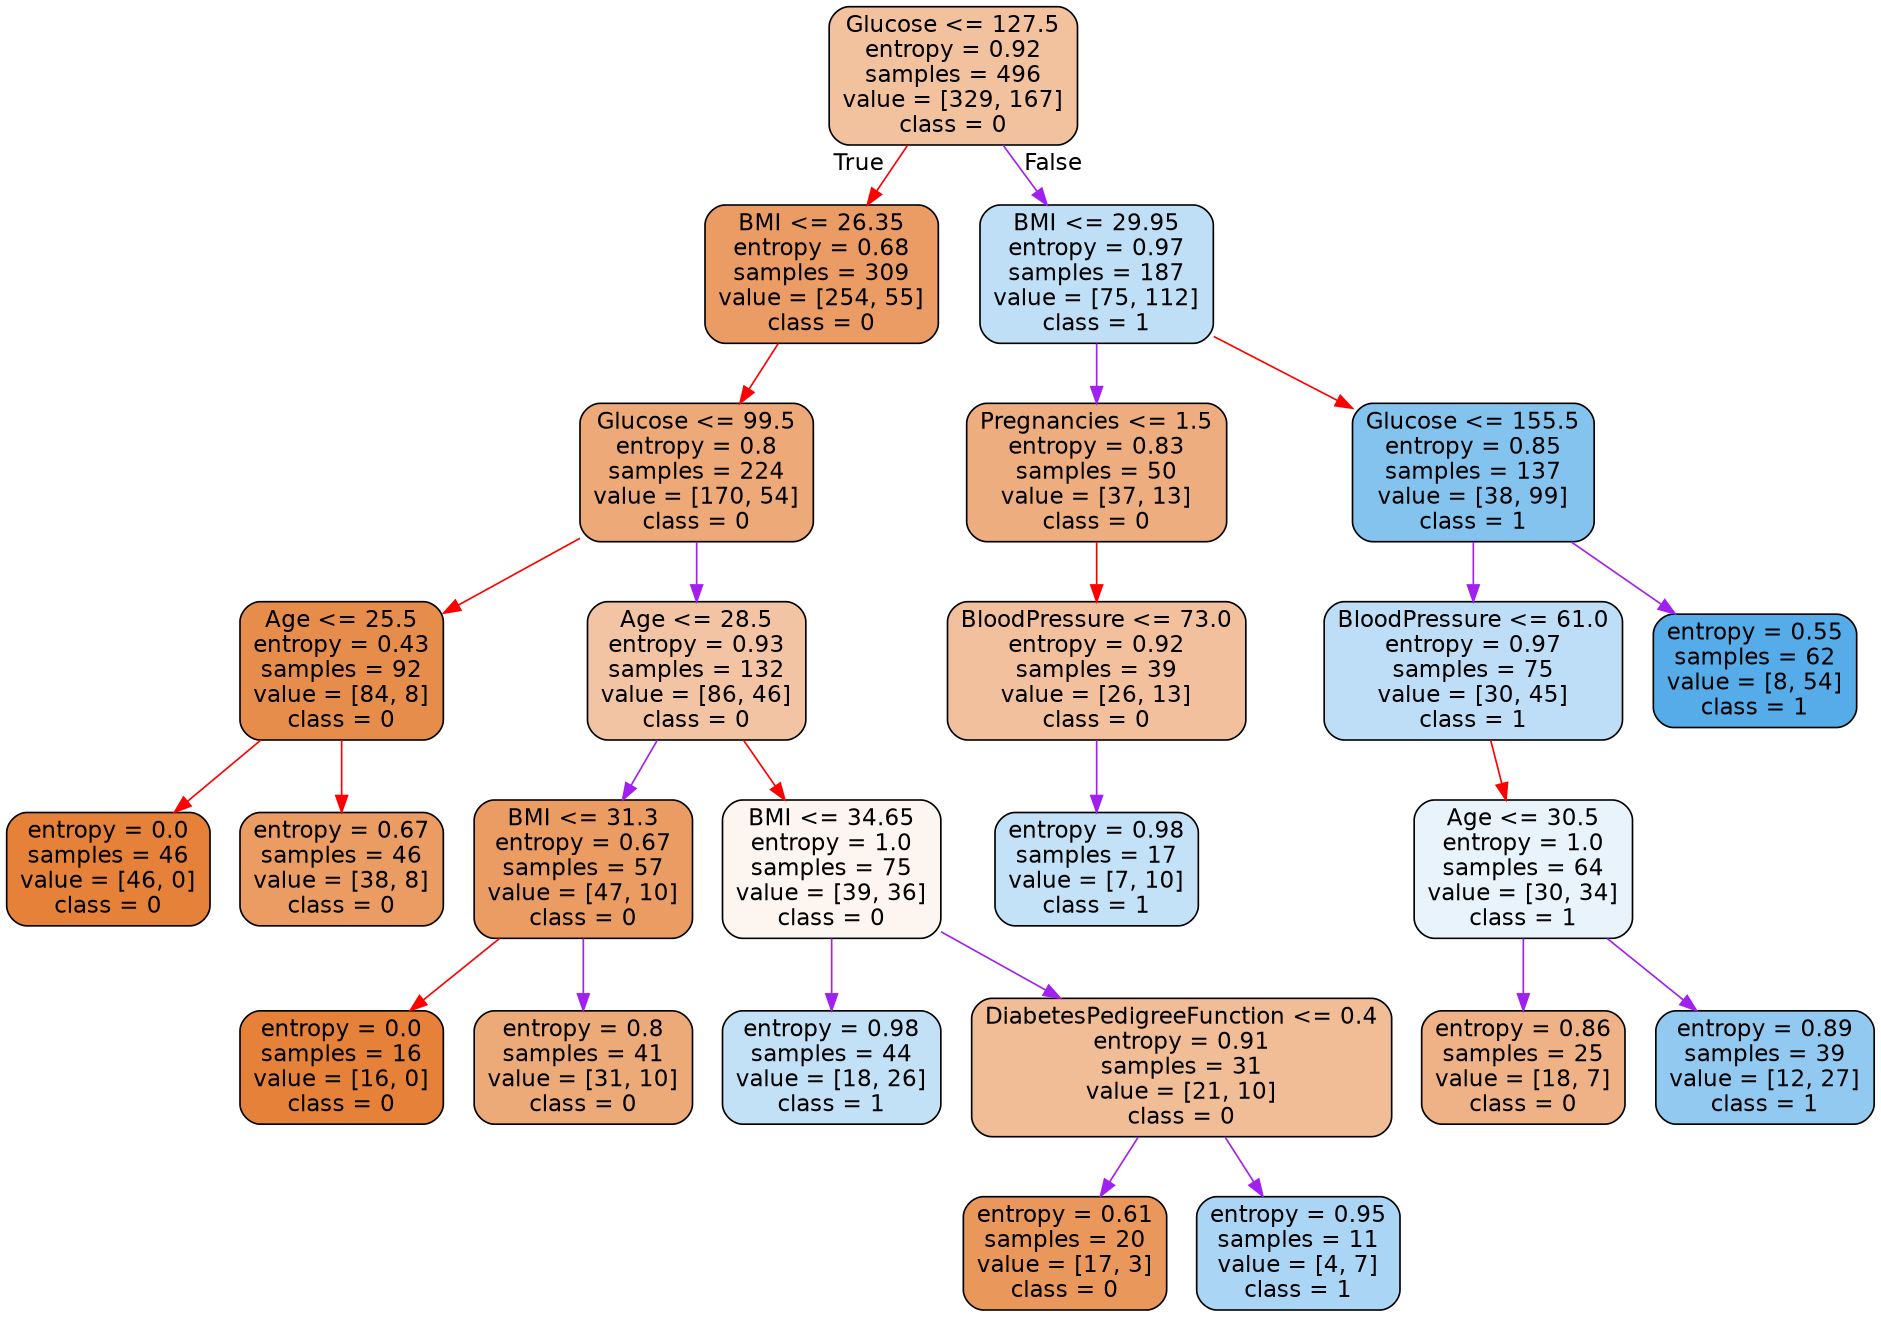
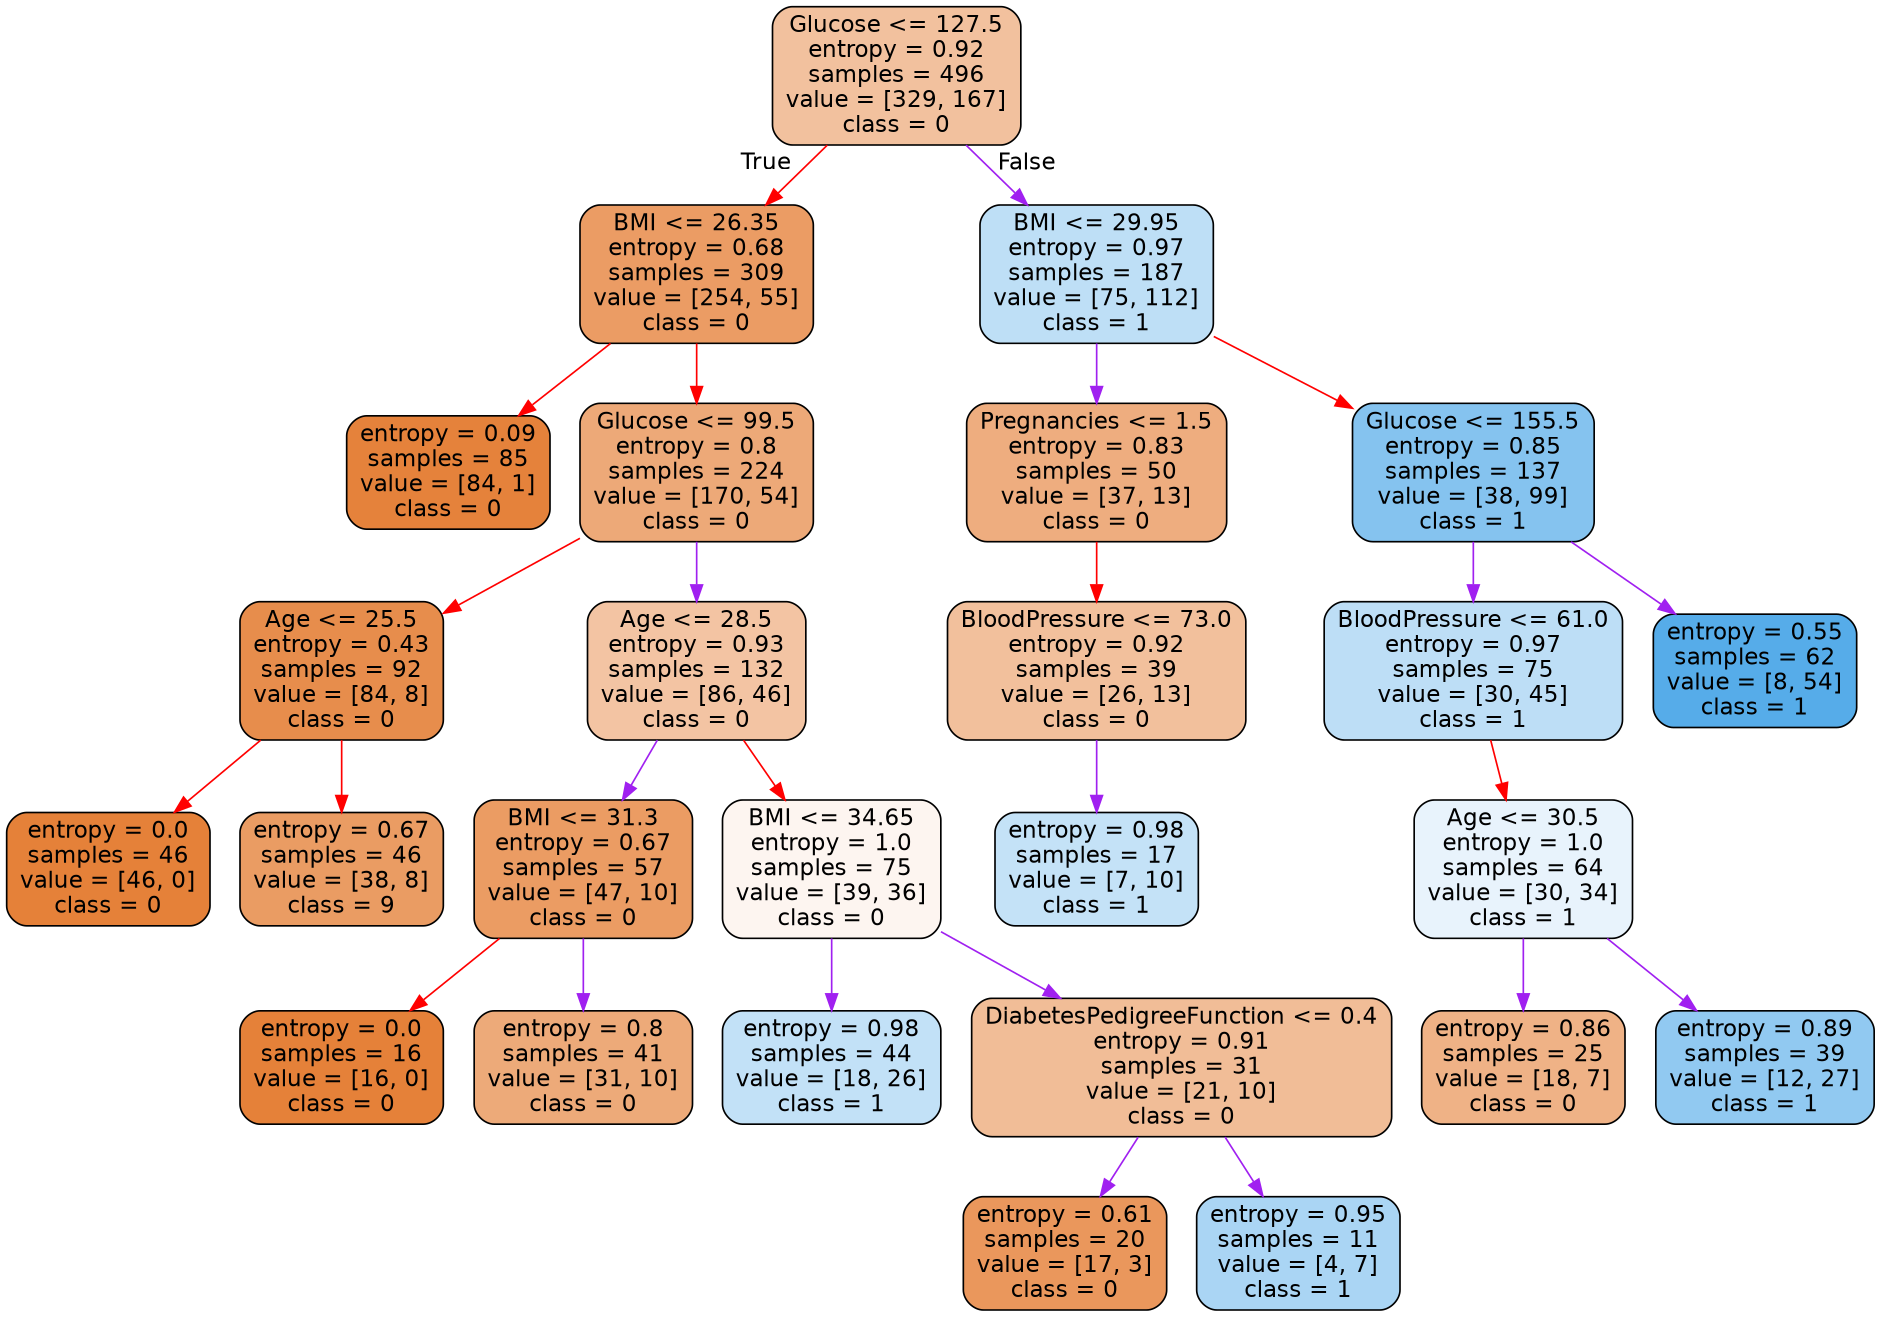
none -> (448, 472)
(342, 869) -> (342, 869)
